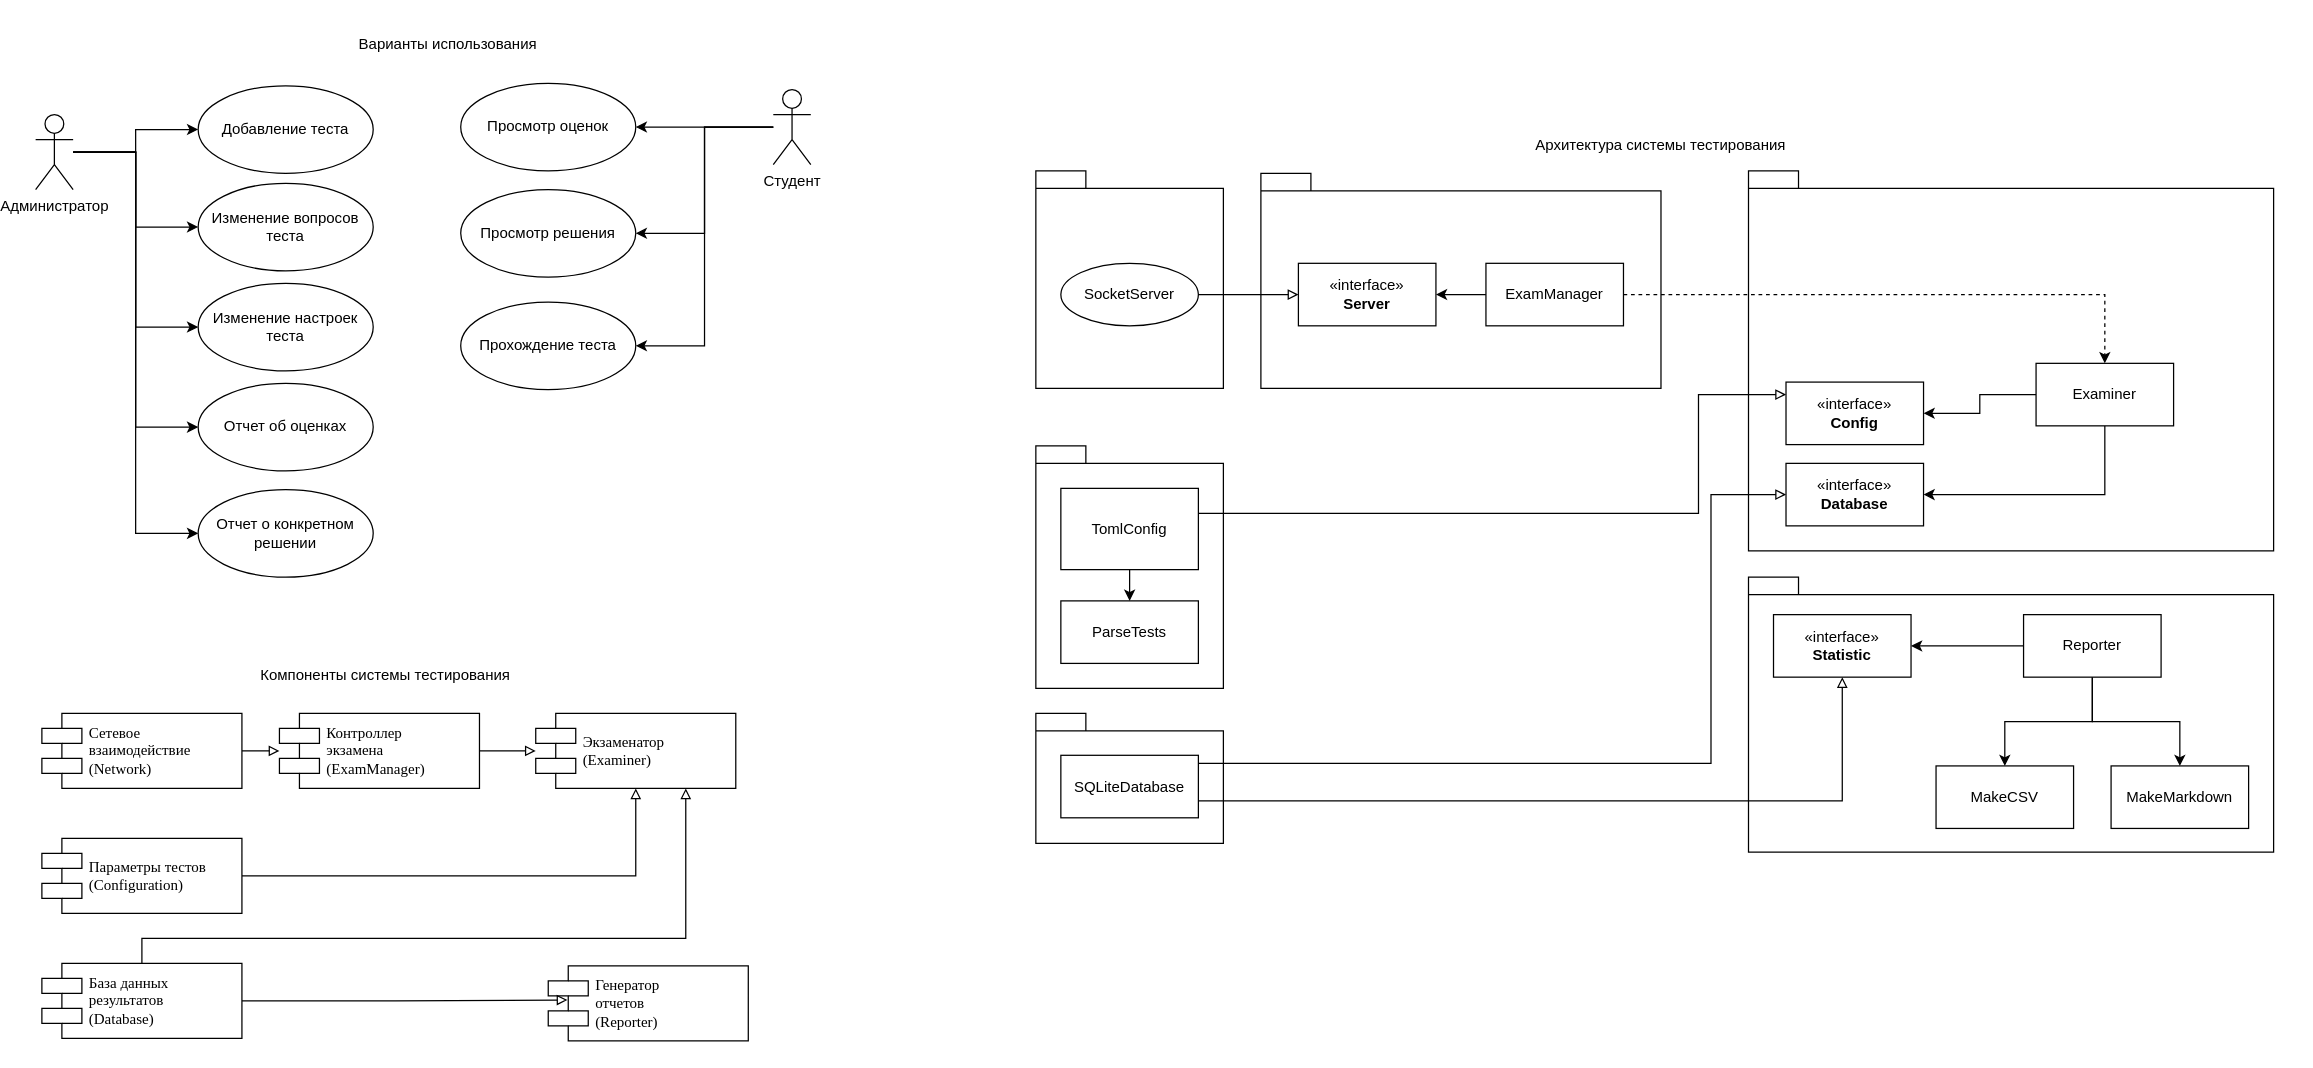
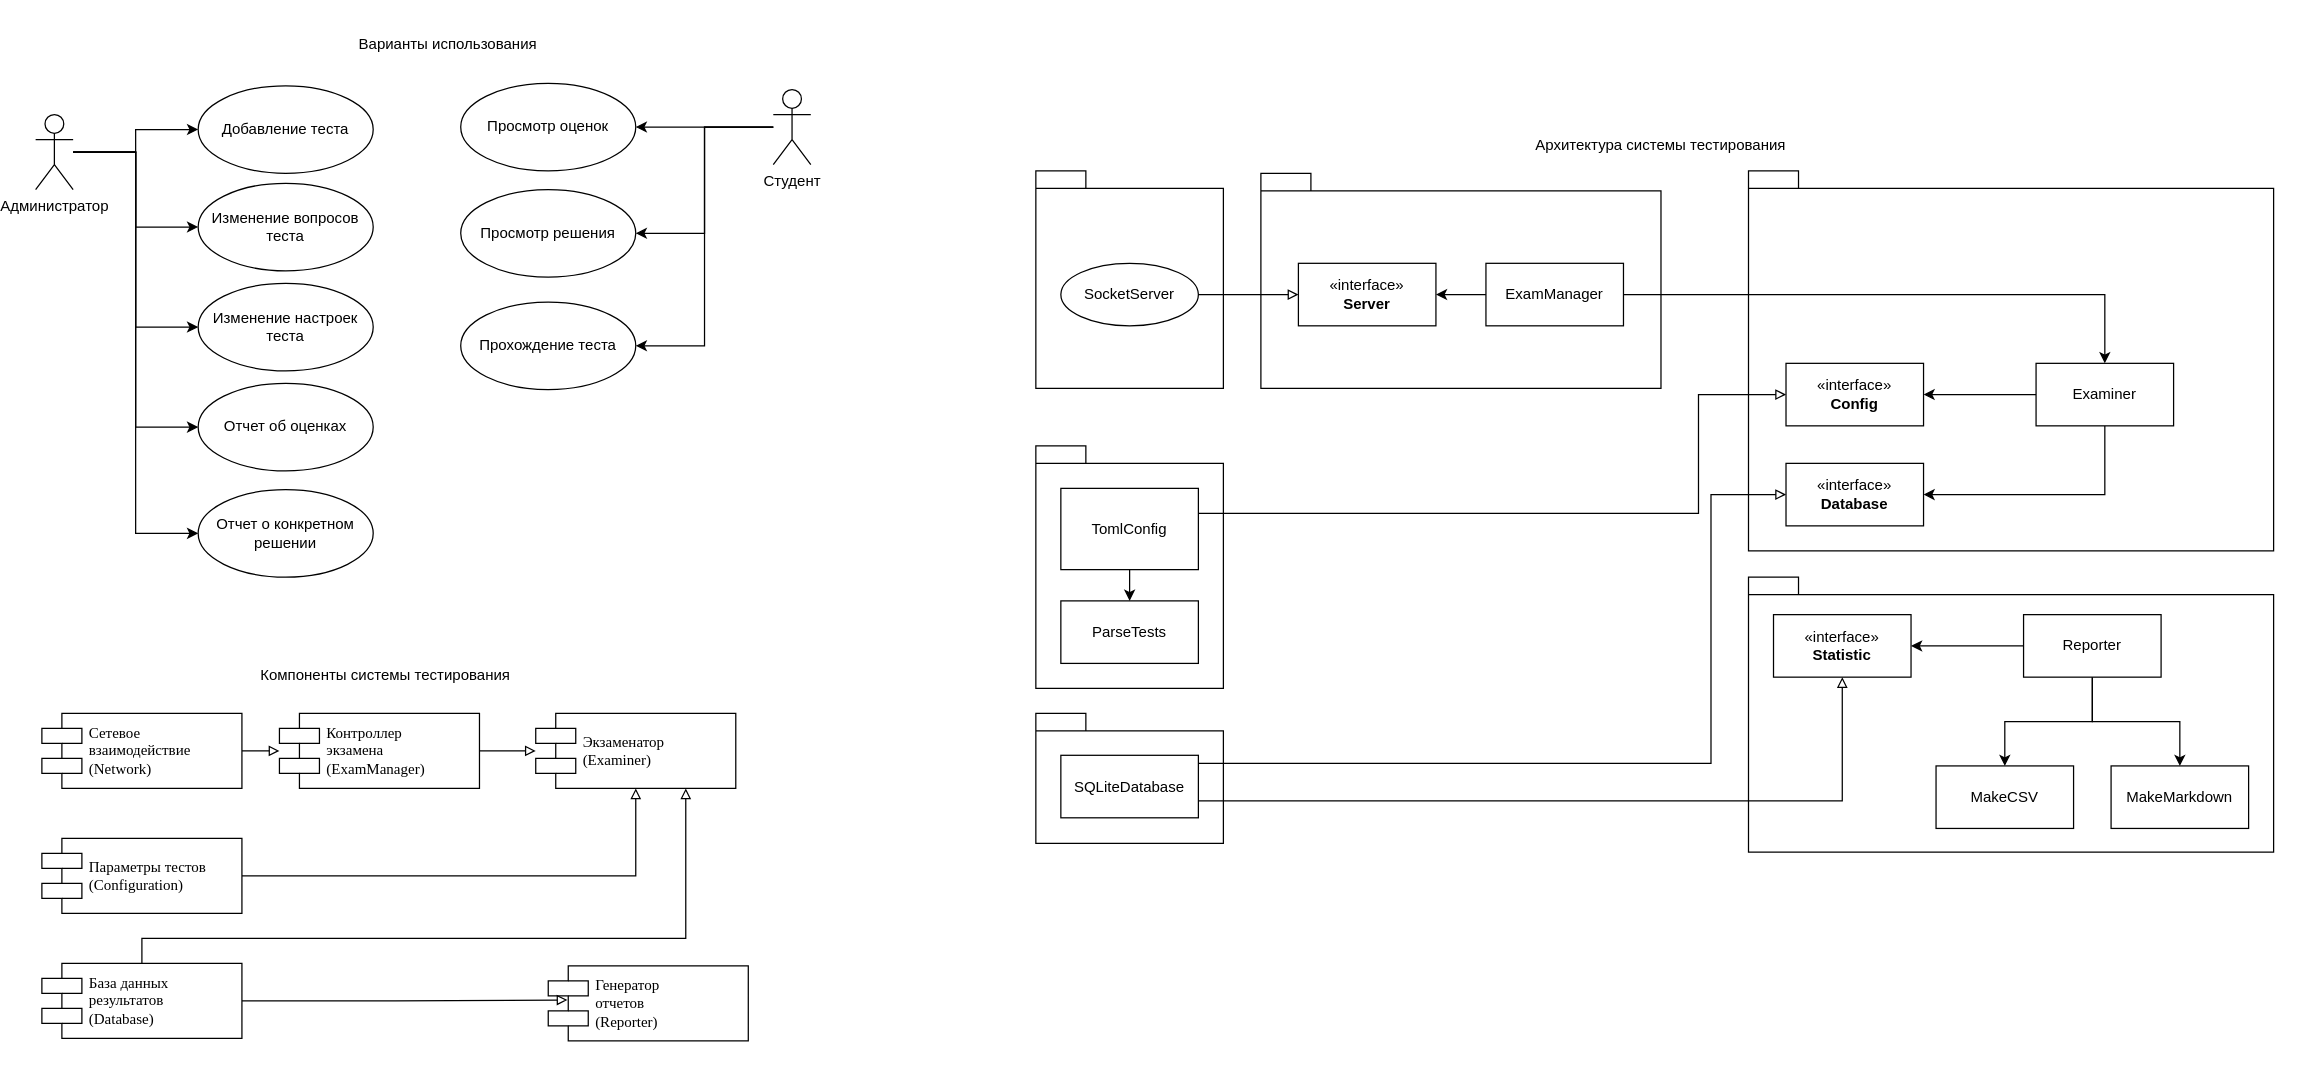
(1894, 294) -> (1894, 294)
(1854, 413) -> (1854, 394)
